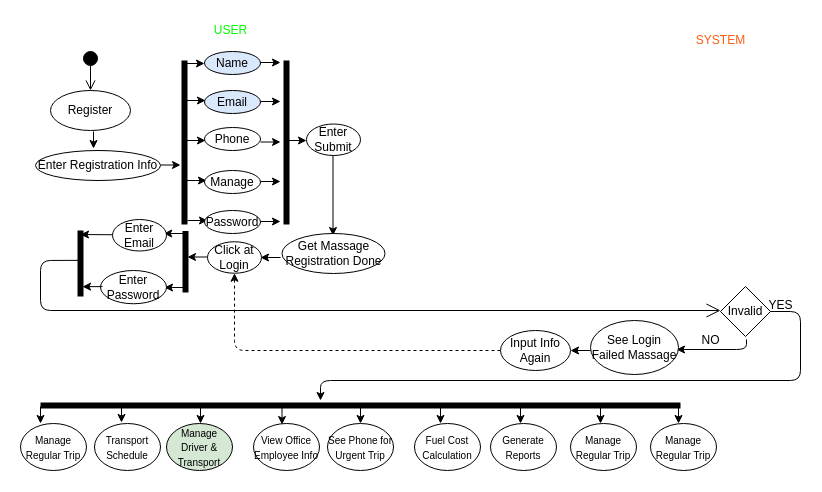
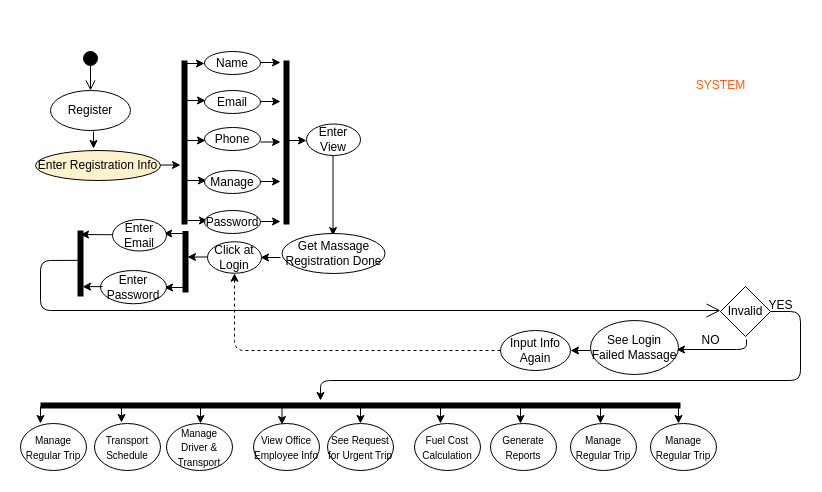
(231, 31) -> none
(721, 41) -> (721, 86)
(233, 63) -> (233, 63)
(233, 102) -> (233, 102)
(334, 140) -> (334, 140)
(98, 166) -> (98, 166)
(200, 447) -> (200, 447)
(361, 448) -> (361, 448)
